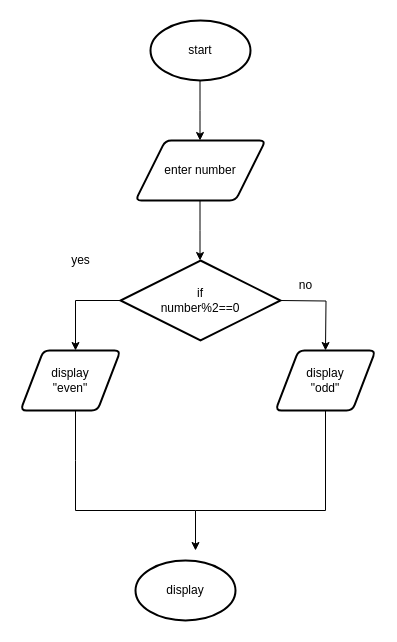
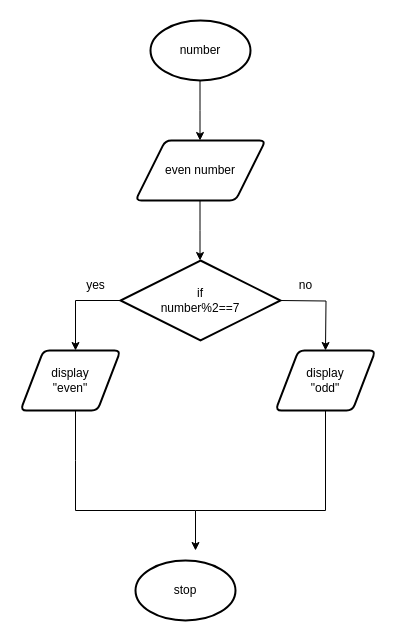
(201, 51) -> (201, 51)
(201, 171) -> (201, 171)
(81, 261) -> (96, 286)
(201, 301) -> (201, 301)
(186, 591) -> (186, 591)
